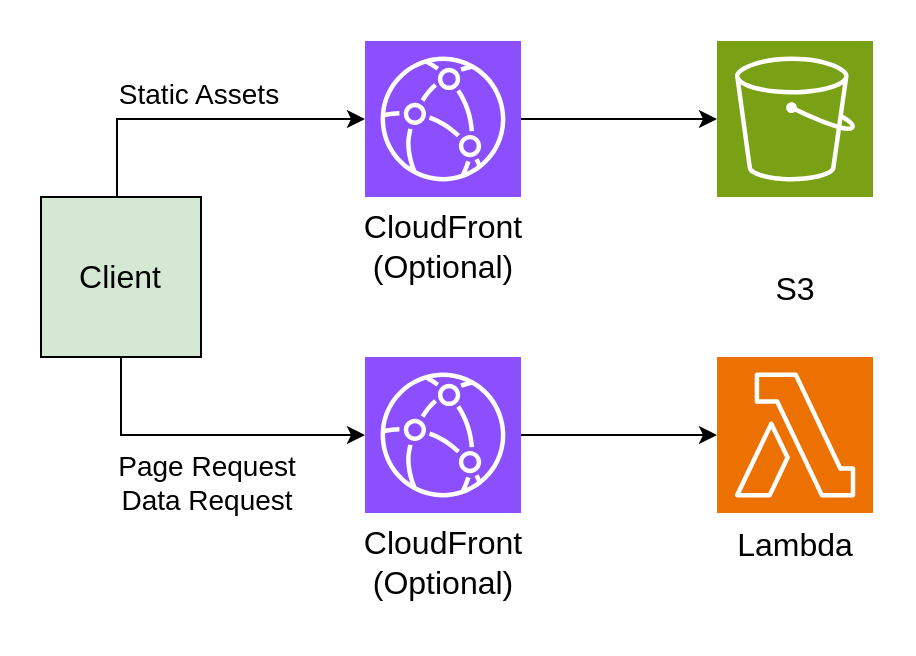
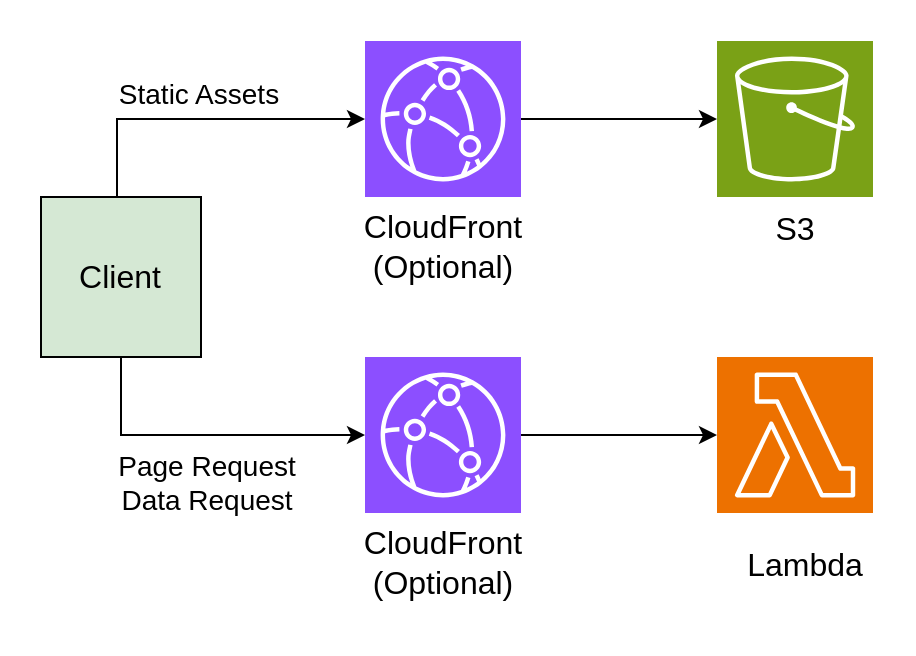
(795, 288) -> (795, 228)
(795, 544) -> (805, 564)
